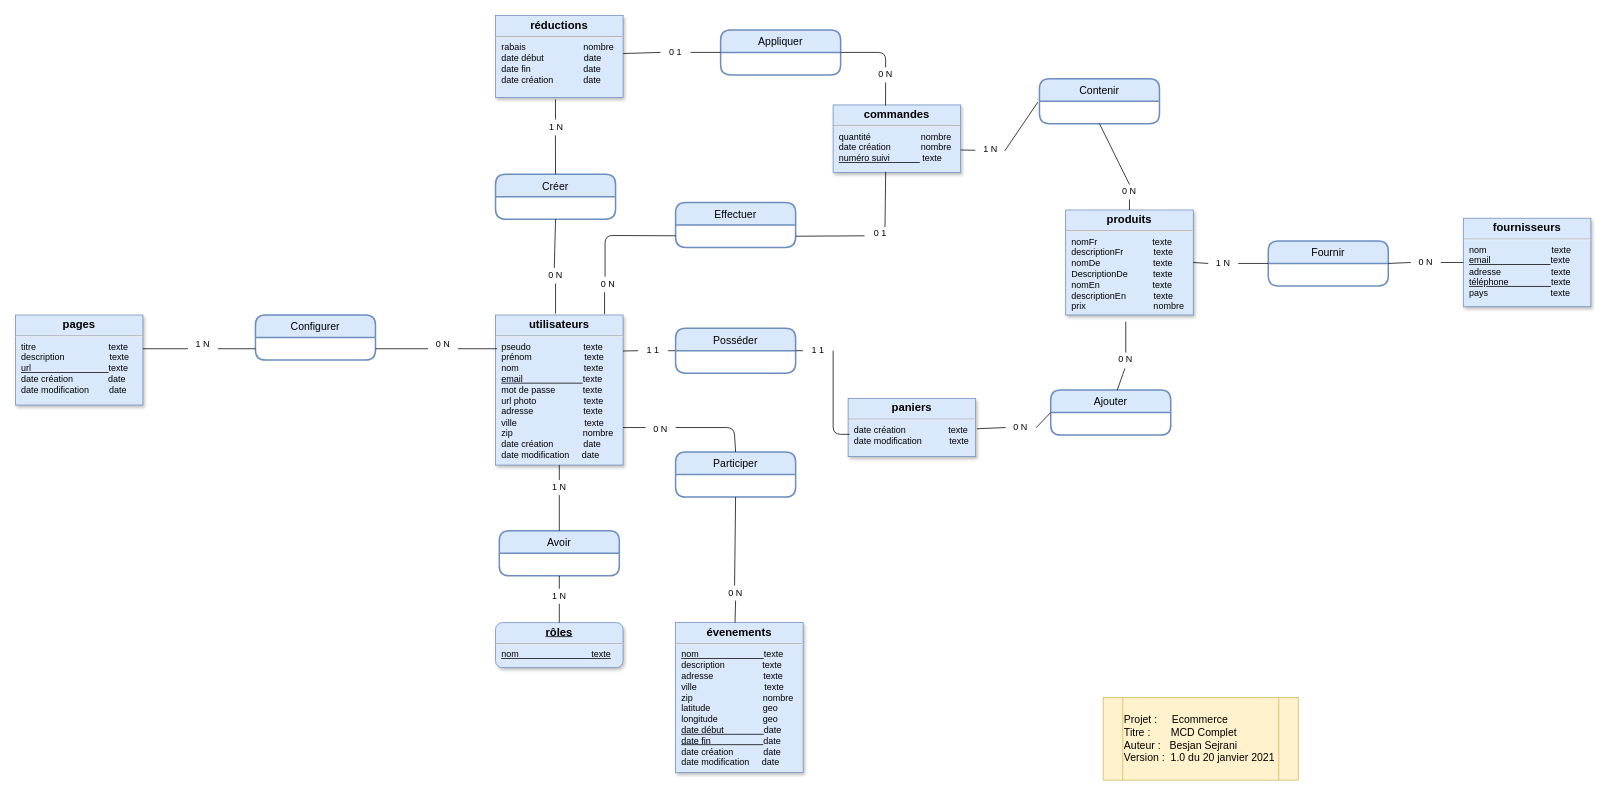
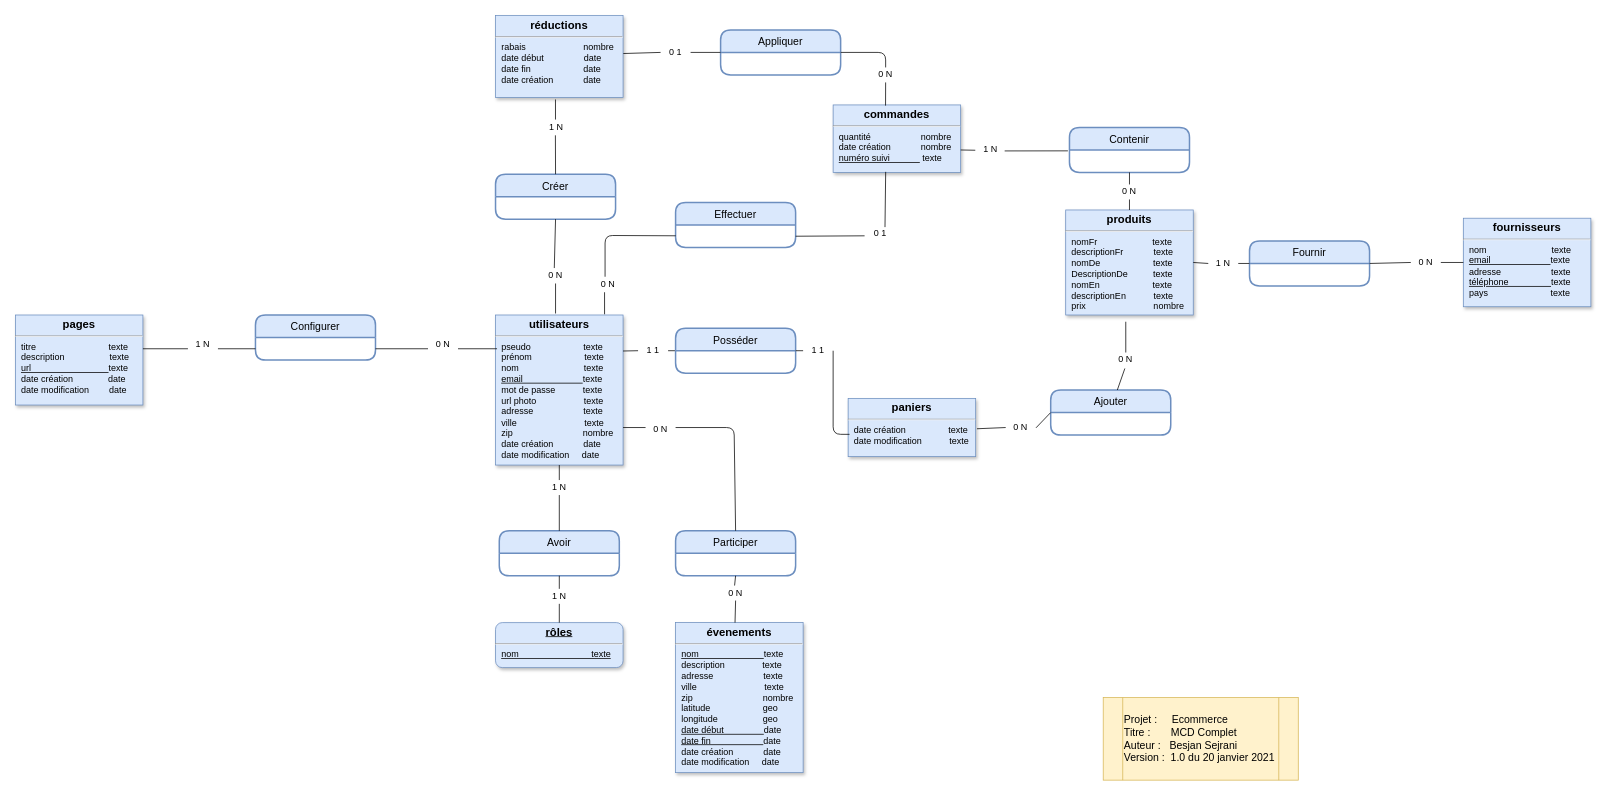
(1099, 101) -> (1129, 150)
(1328, 263) -> (1309, 263)
(735, 474) -> (735, 553)
